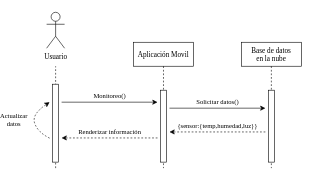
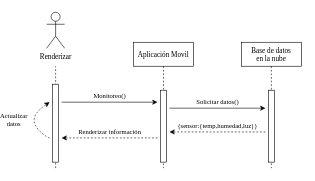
(56, 57) -> (56, 57)
